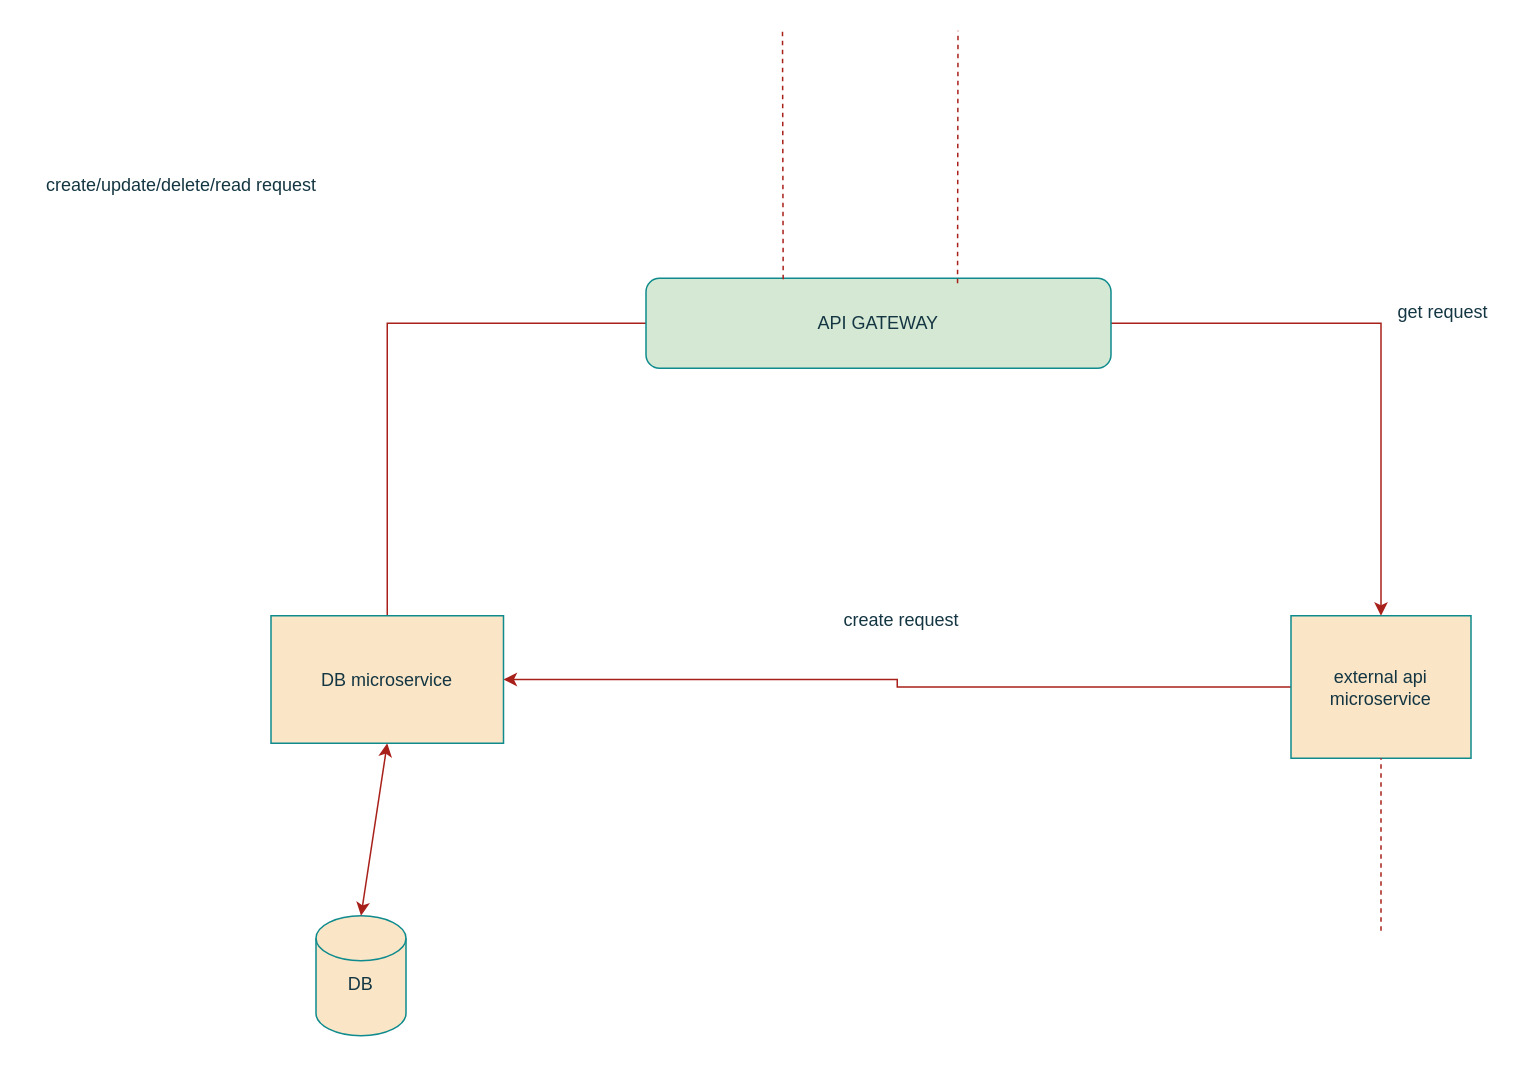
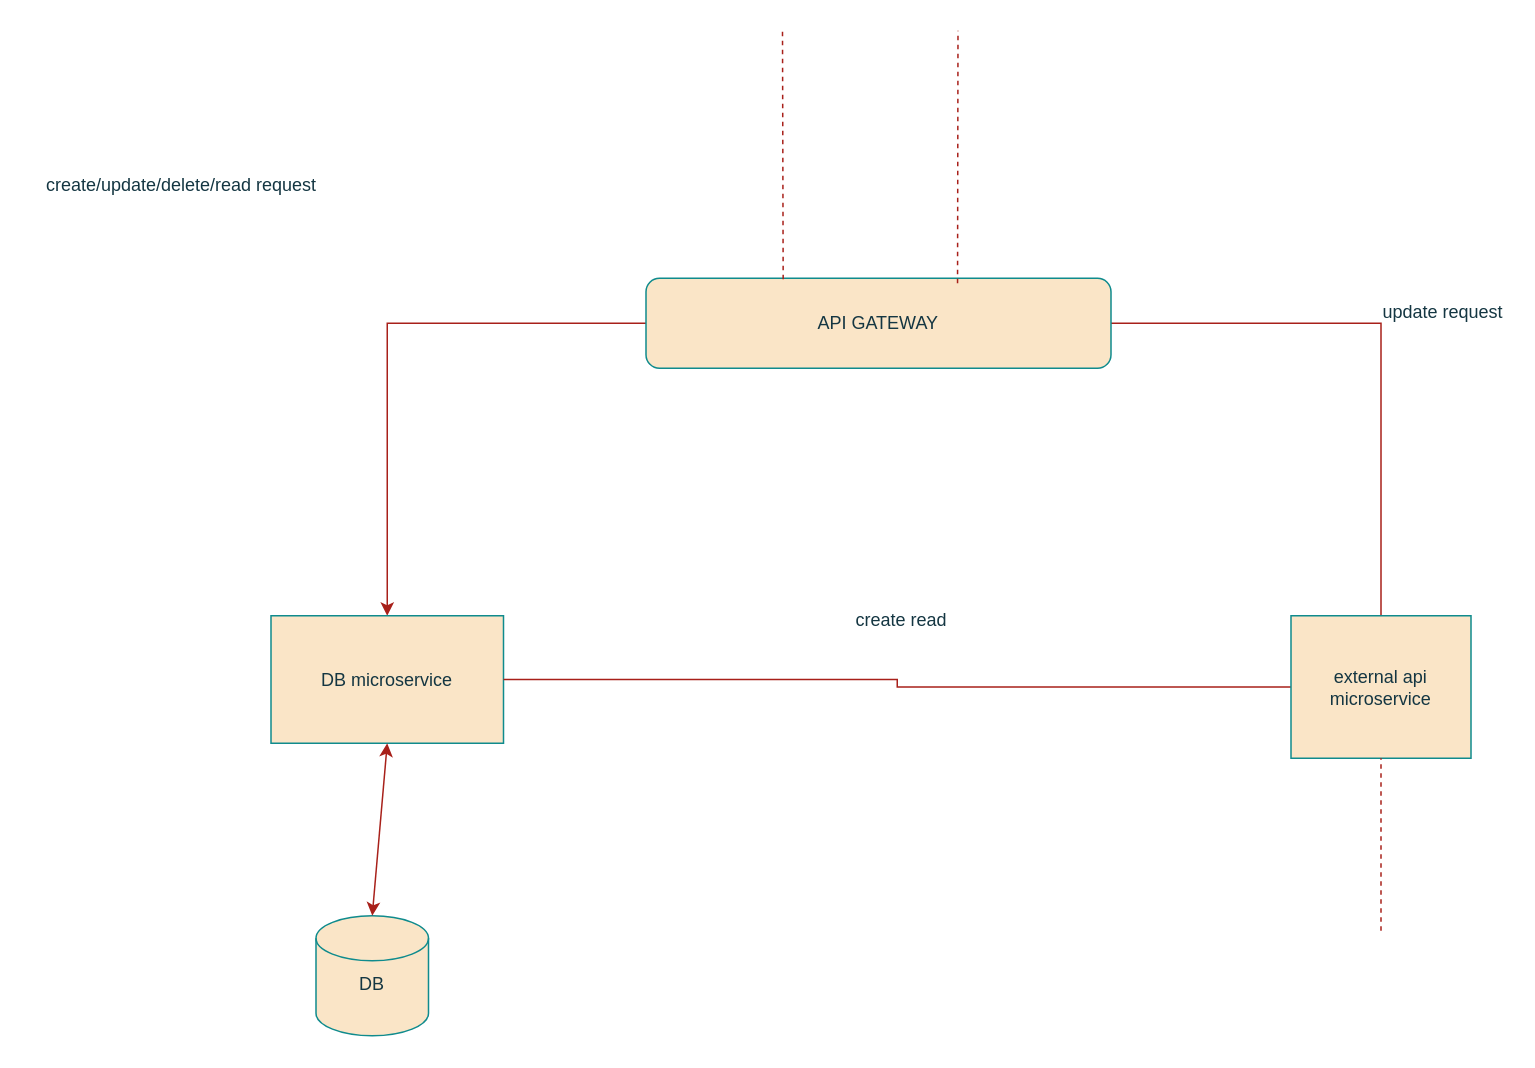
(878, 323) -> (878, 323)
(1443, 323) -> (1443, 323)
(1381, 604) -> (1381, 608)
(387, 608) -> (387, 604)
(902, 620) -> (902, 620)
(515, 680) -> (510, 680)
(361, 976) -> (372, 976)
